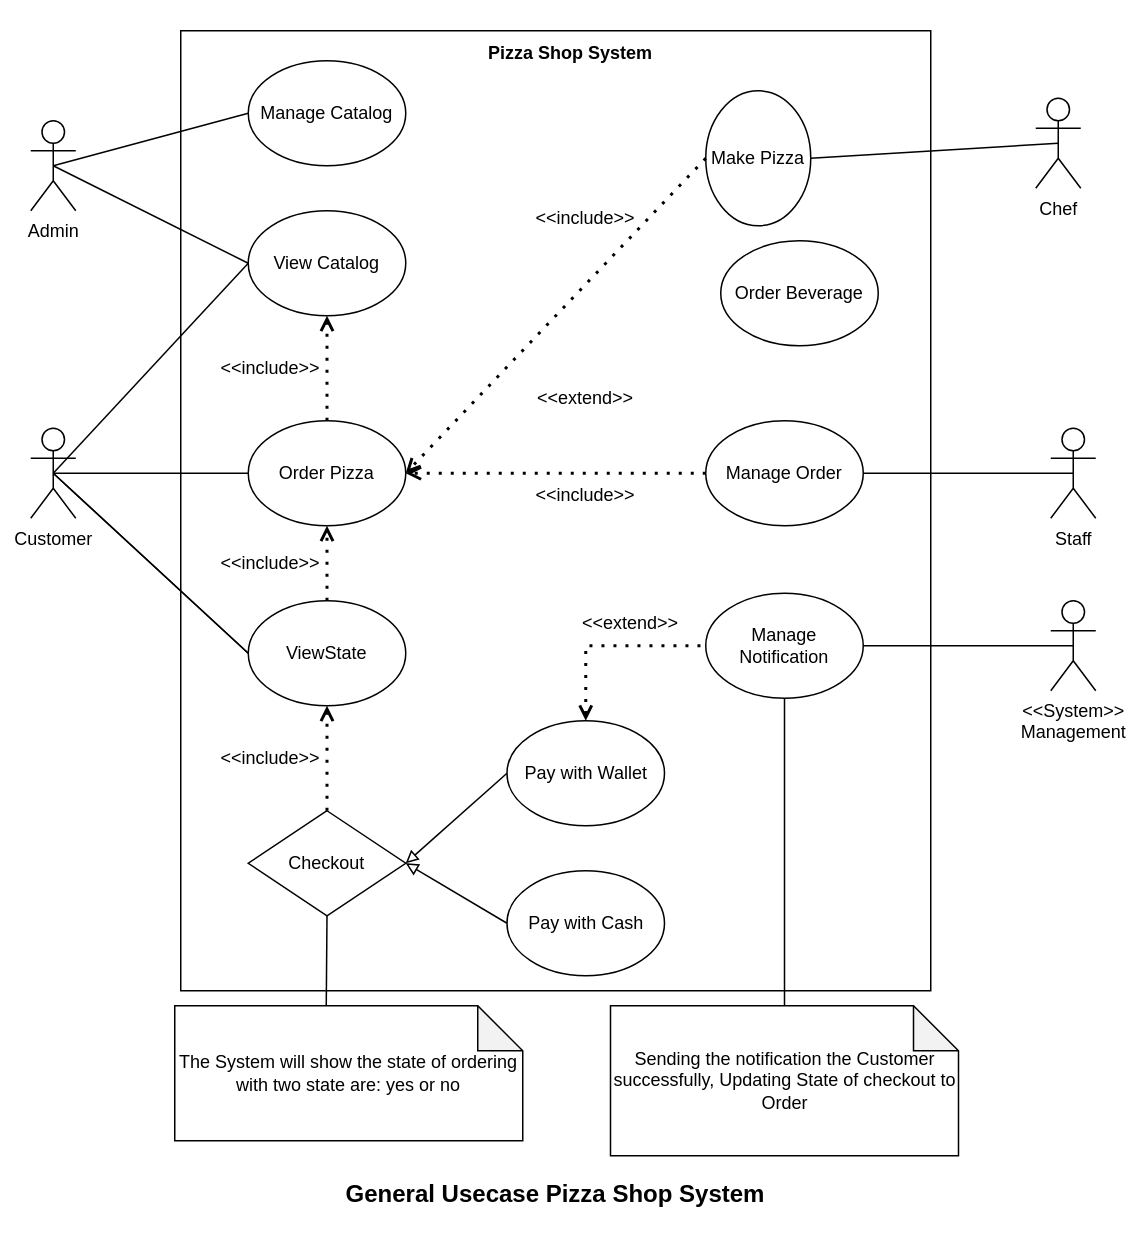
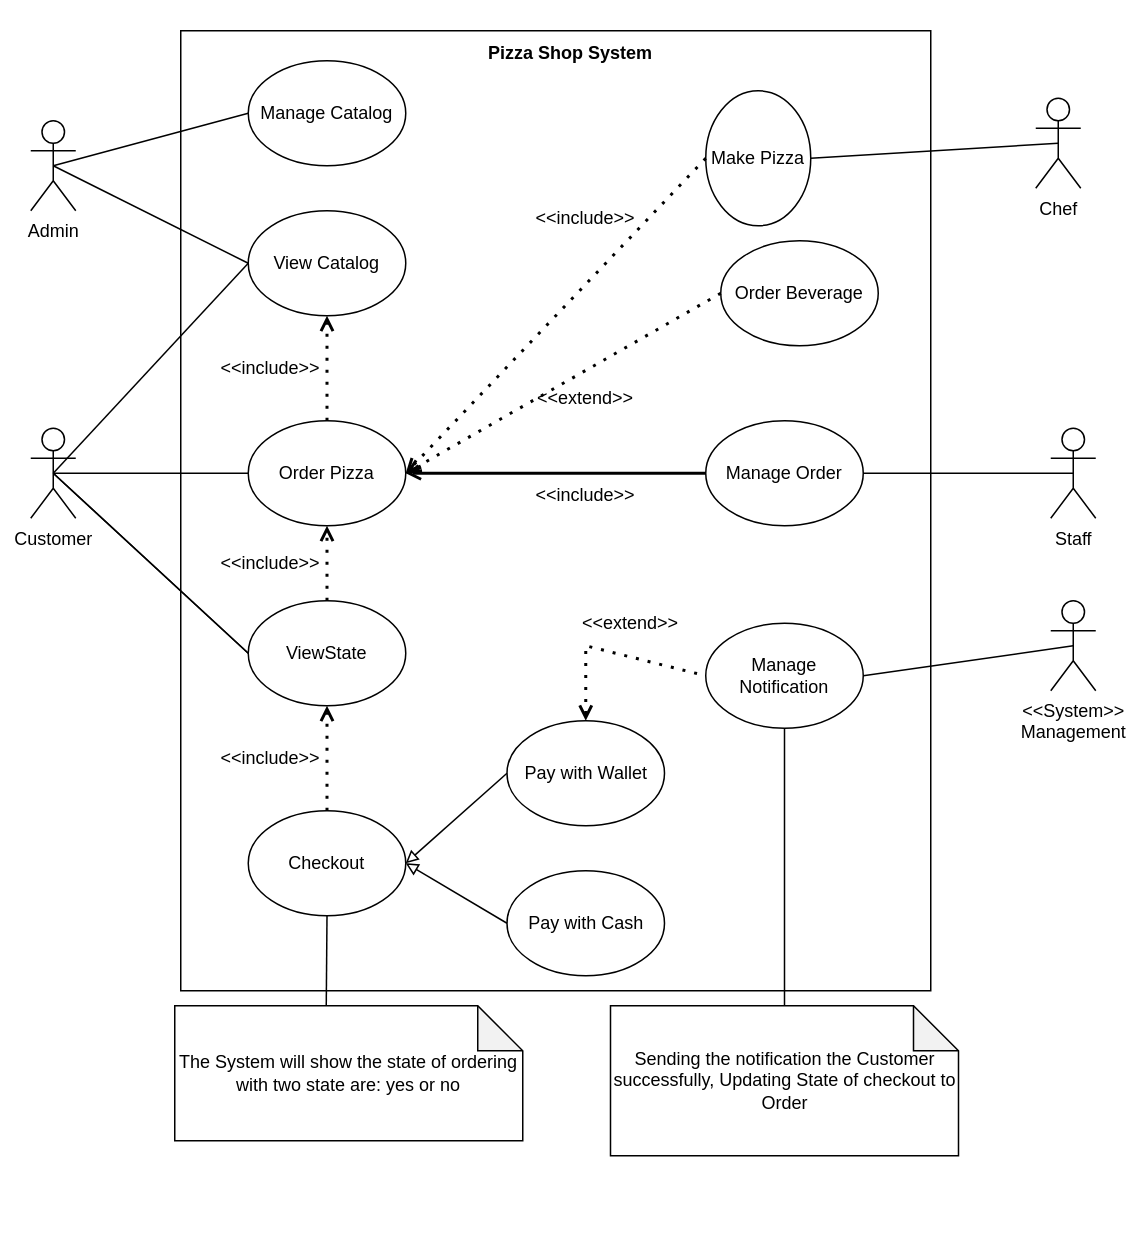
none -> (566, 382)
(559, 473) -> (559, 473)
(785, 646) -> (785, 676)
(327, 863) -> (327, 863)
(556, 1193) -> none
